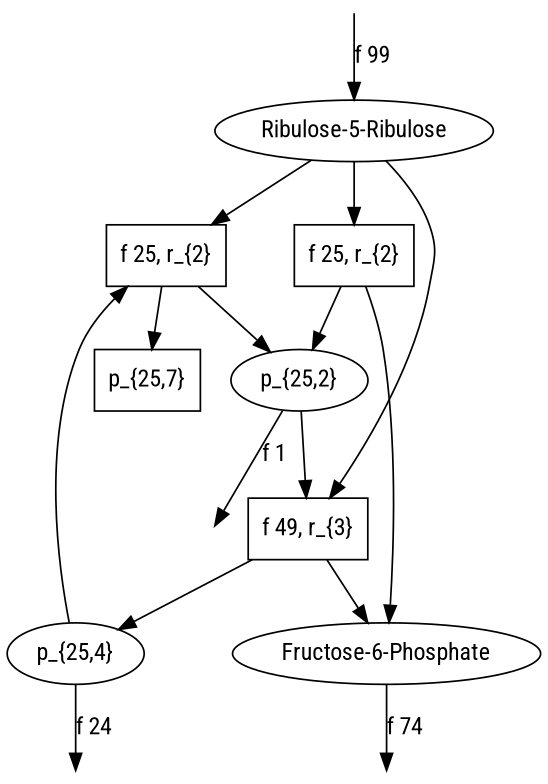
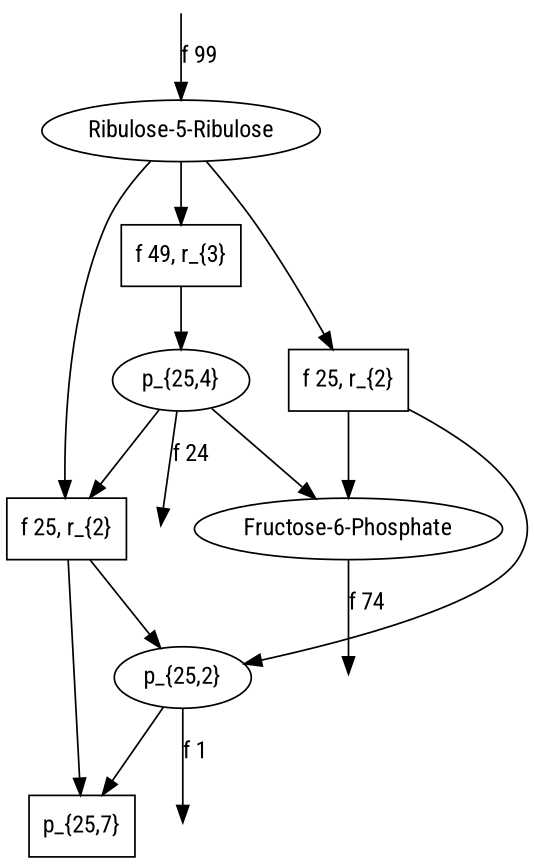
(303, 446) -> (138, 744)
(343, 584) -> (257, 448)
